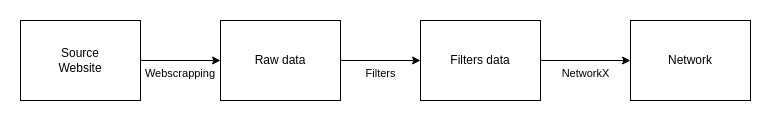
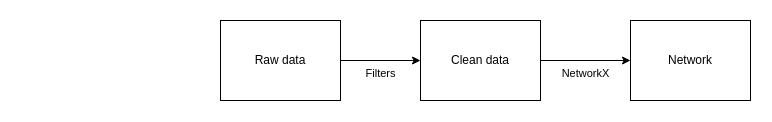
(81, 61) -> none
(177, 61) -> none
(481, 61) -> (481, 61)
